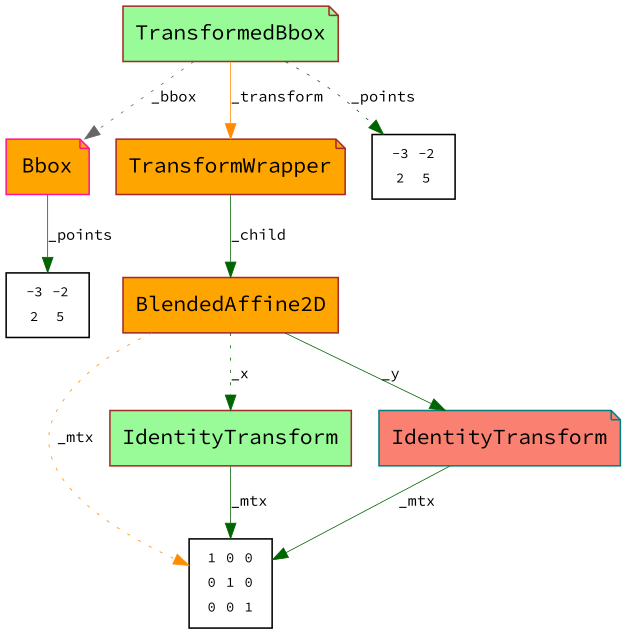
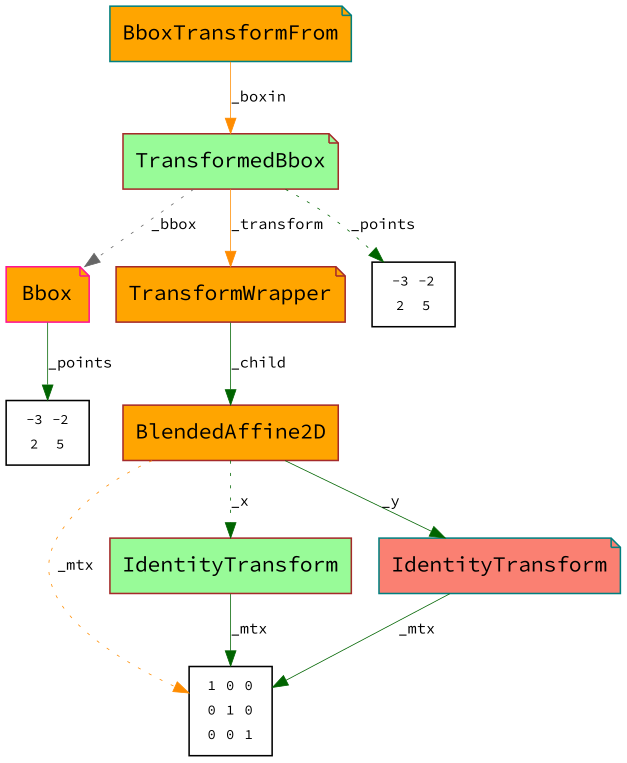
none -> (231, 34)
